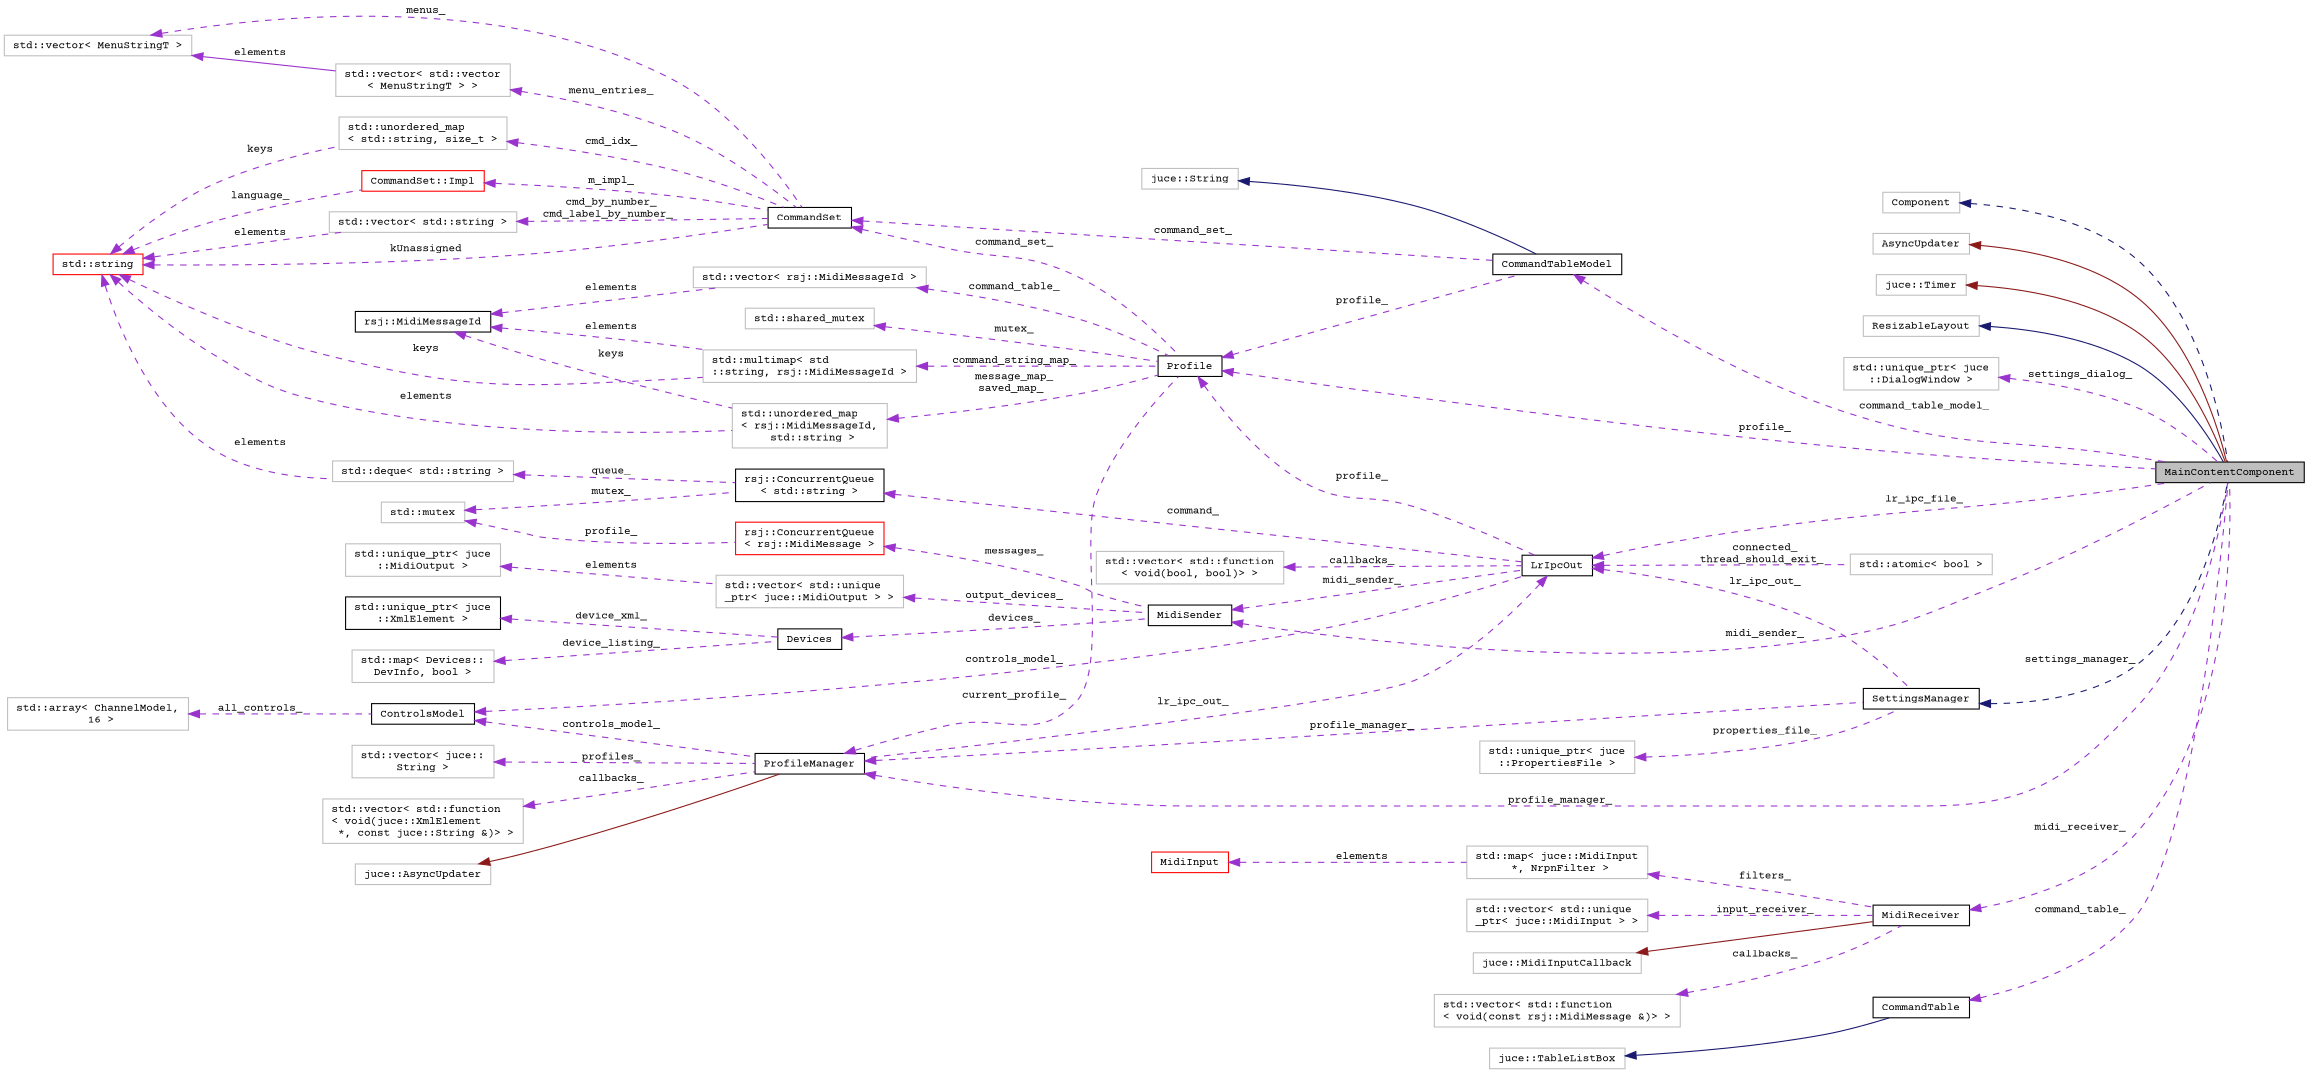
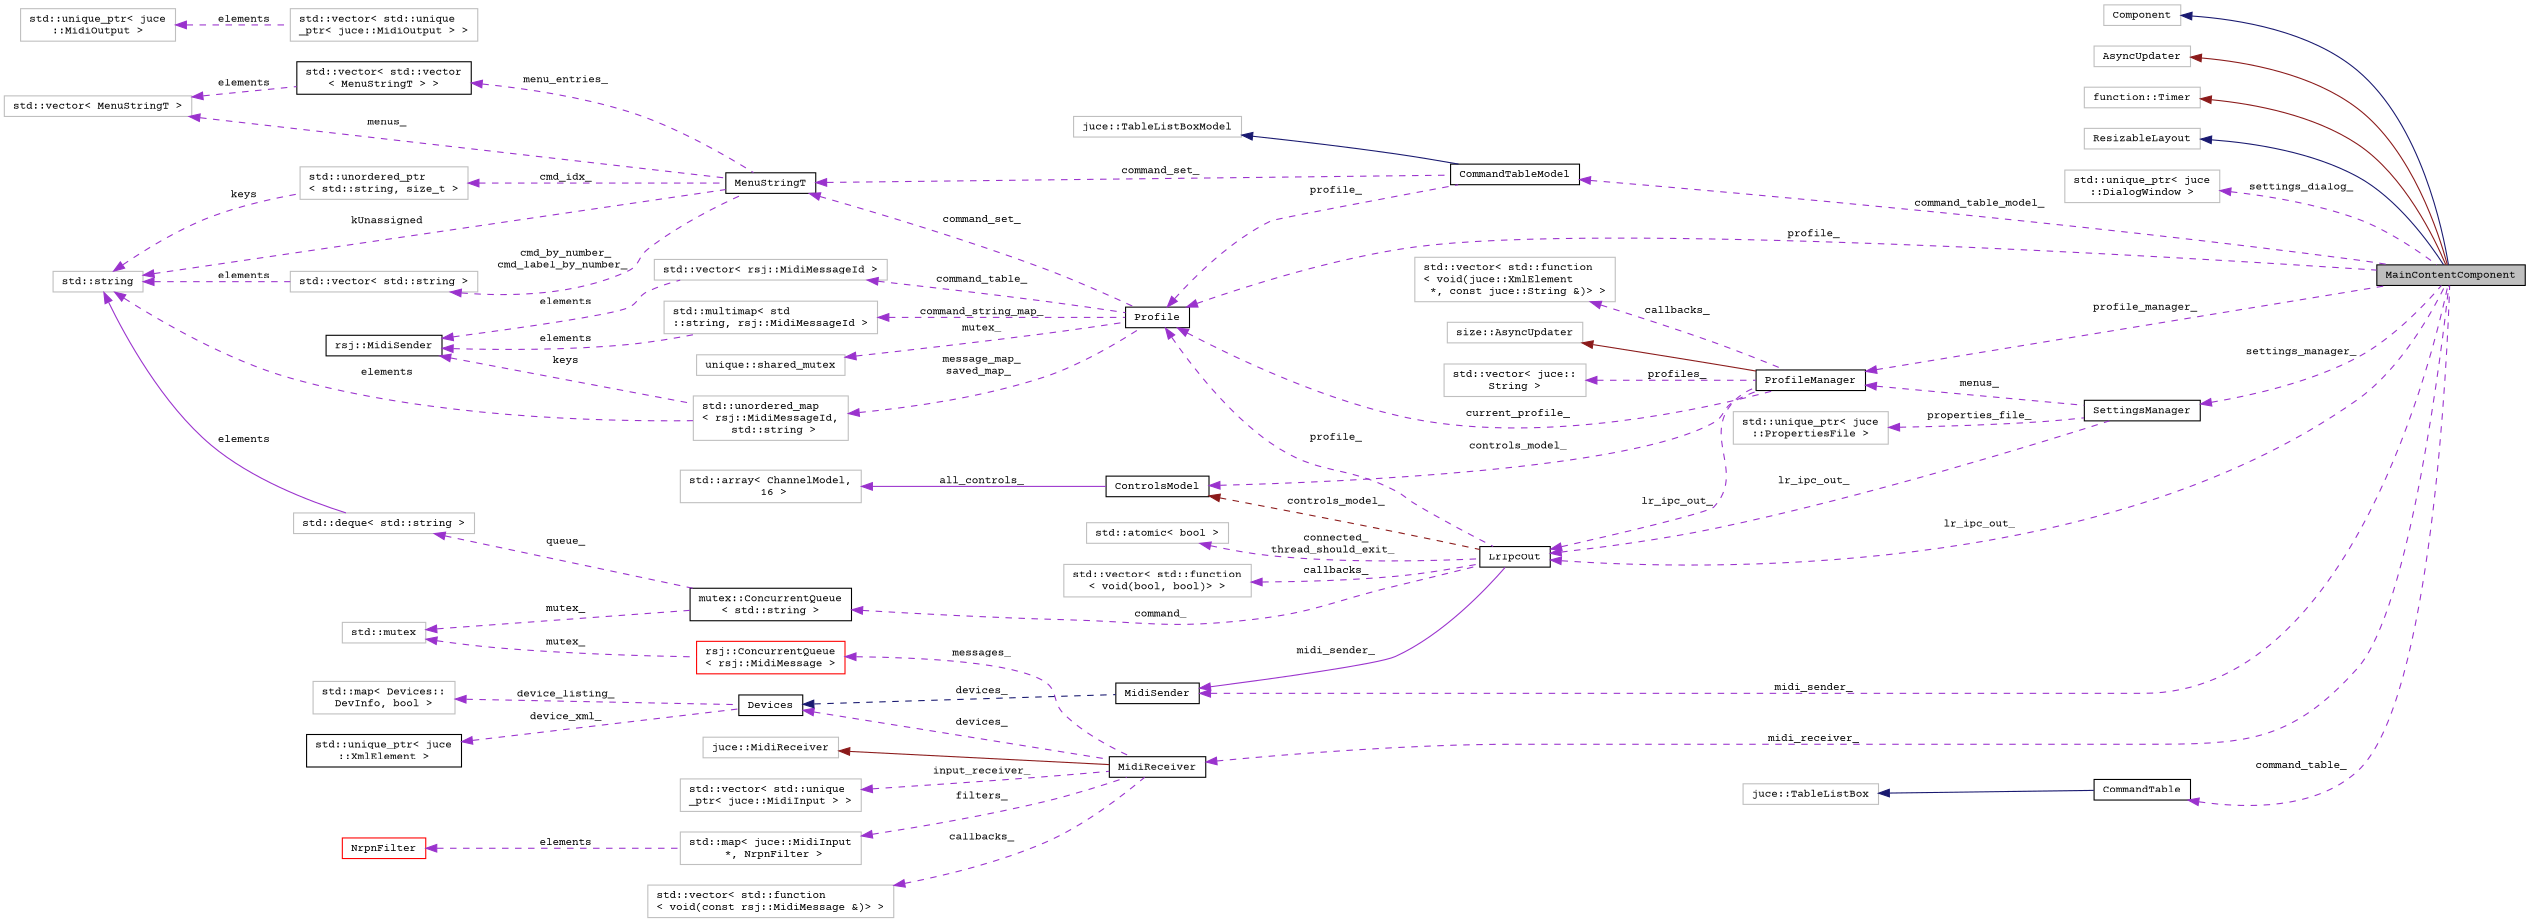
(269, 64) -> (250, 91)
(423, 80) -> (384, 78)
(423, 133) -> (384, 183)
(1190, 179) -> (1158, 127)
(423, 181) -> none
(810, 218) -> (771, 183)
(98, 264) -> (98, 282)
(2153, 277) -> (2372, 85)
(1921, 285) -> (2142, 98)
(810, 318) -> (771, 365)
(423, 322) -> (384, 346)
(408, 373) -> none
(184, 426) -> (202, 437)
(810, 485) -> (771, 604)
(1921, 499) -> (1977, 524)
(608, 531) -> (563, 642)
(1727, 565) -> (1345, 560)
(1023, 571) -> (1010, 669)
(1382, 589) -> (1373, 662)
(1031, 605) -> none
(1001, 629) -> (965, 699)
(1092, 643) -> (1474, 426)
(2157, 647) -> (2338, 367)
(1009, 672) -> (1350, 523)
(285, 714) -> (989, 486)
(1359, 725) -> (1977, 383)
none -> (962, 736)
(1190, 862) -> (384, 848)
(423, 874) -> (1515, 333)
(1557, 963) -> (771, 748)
